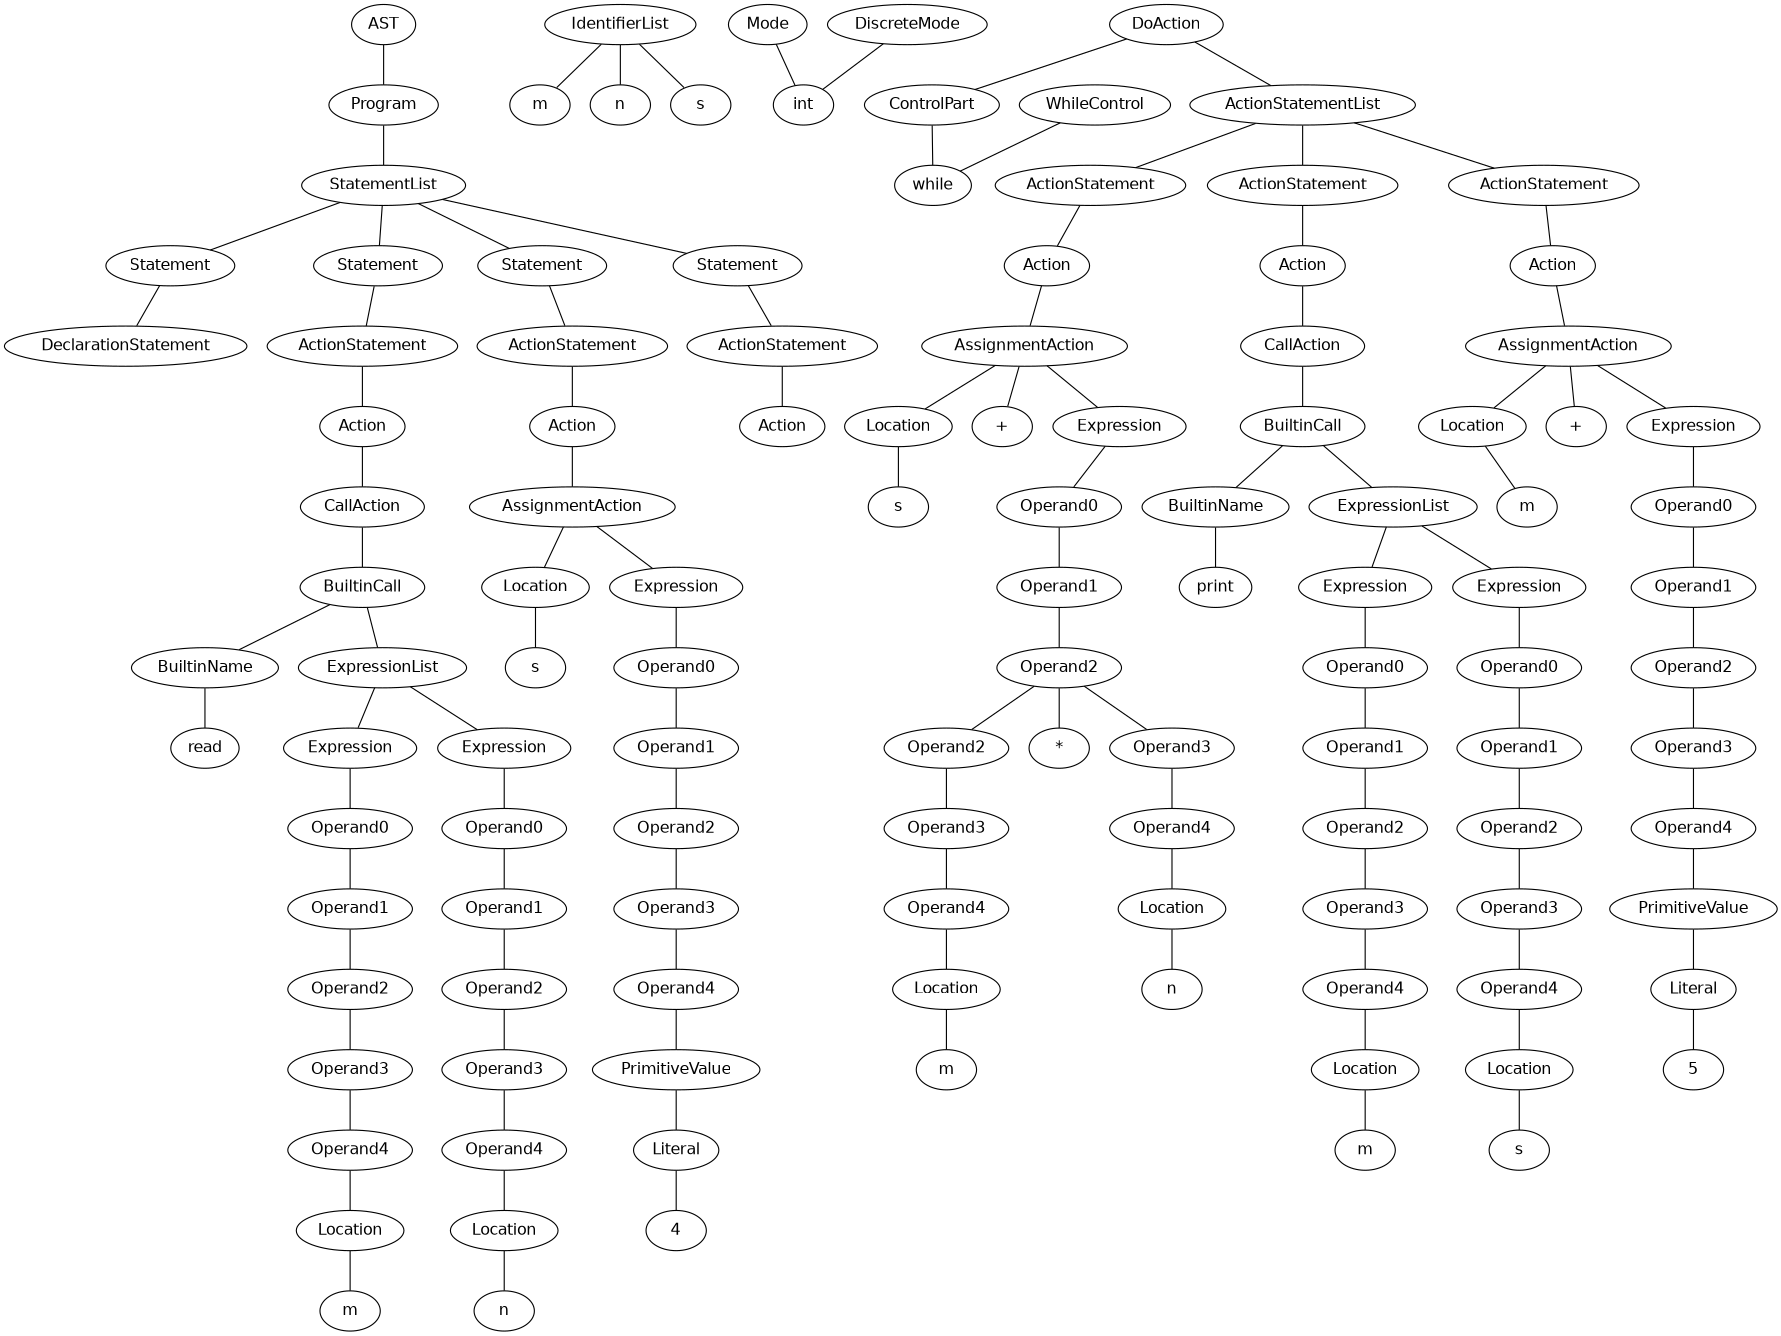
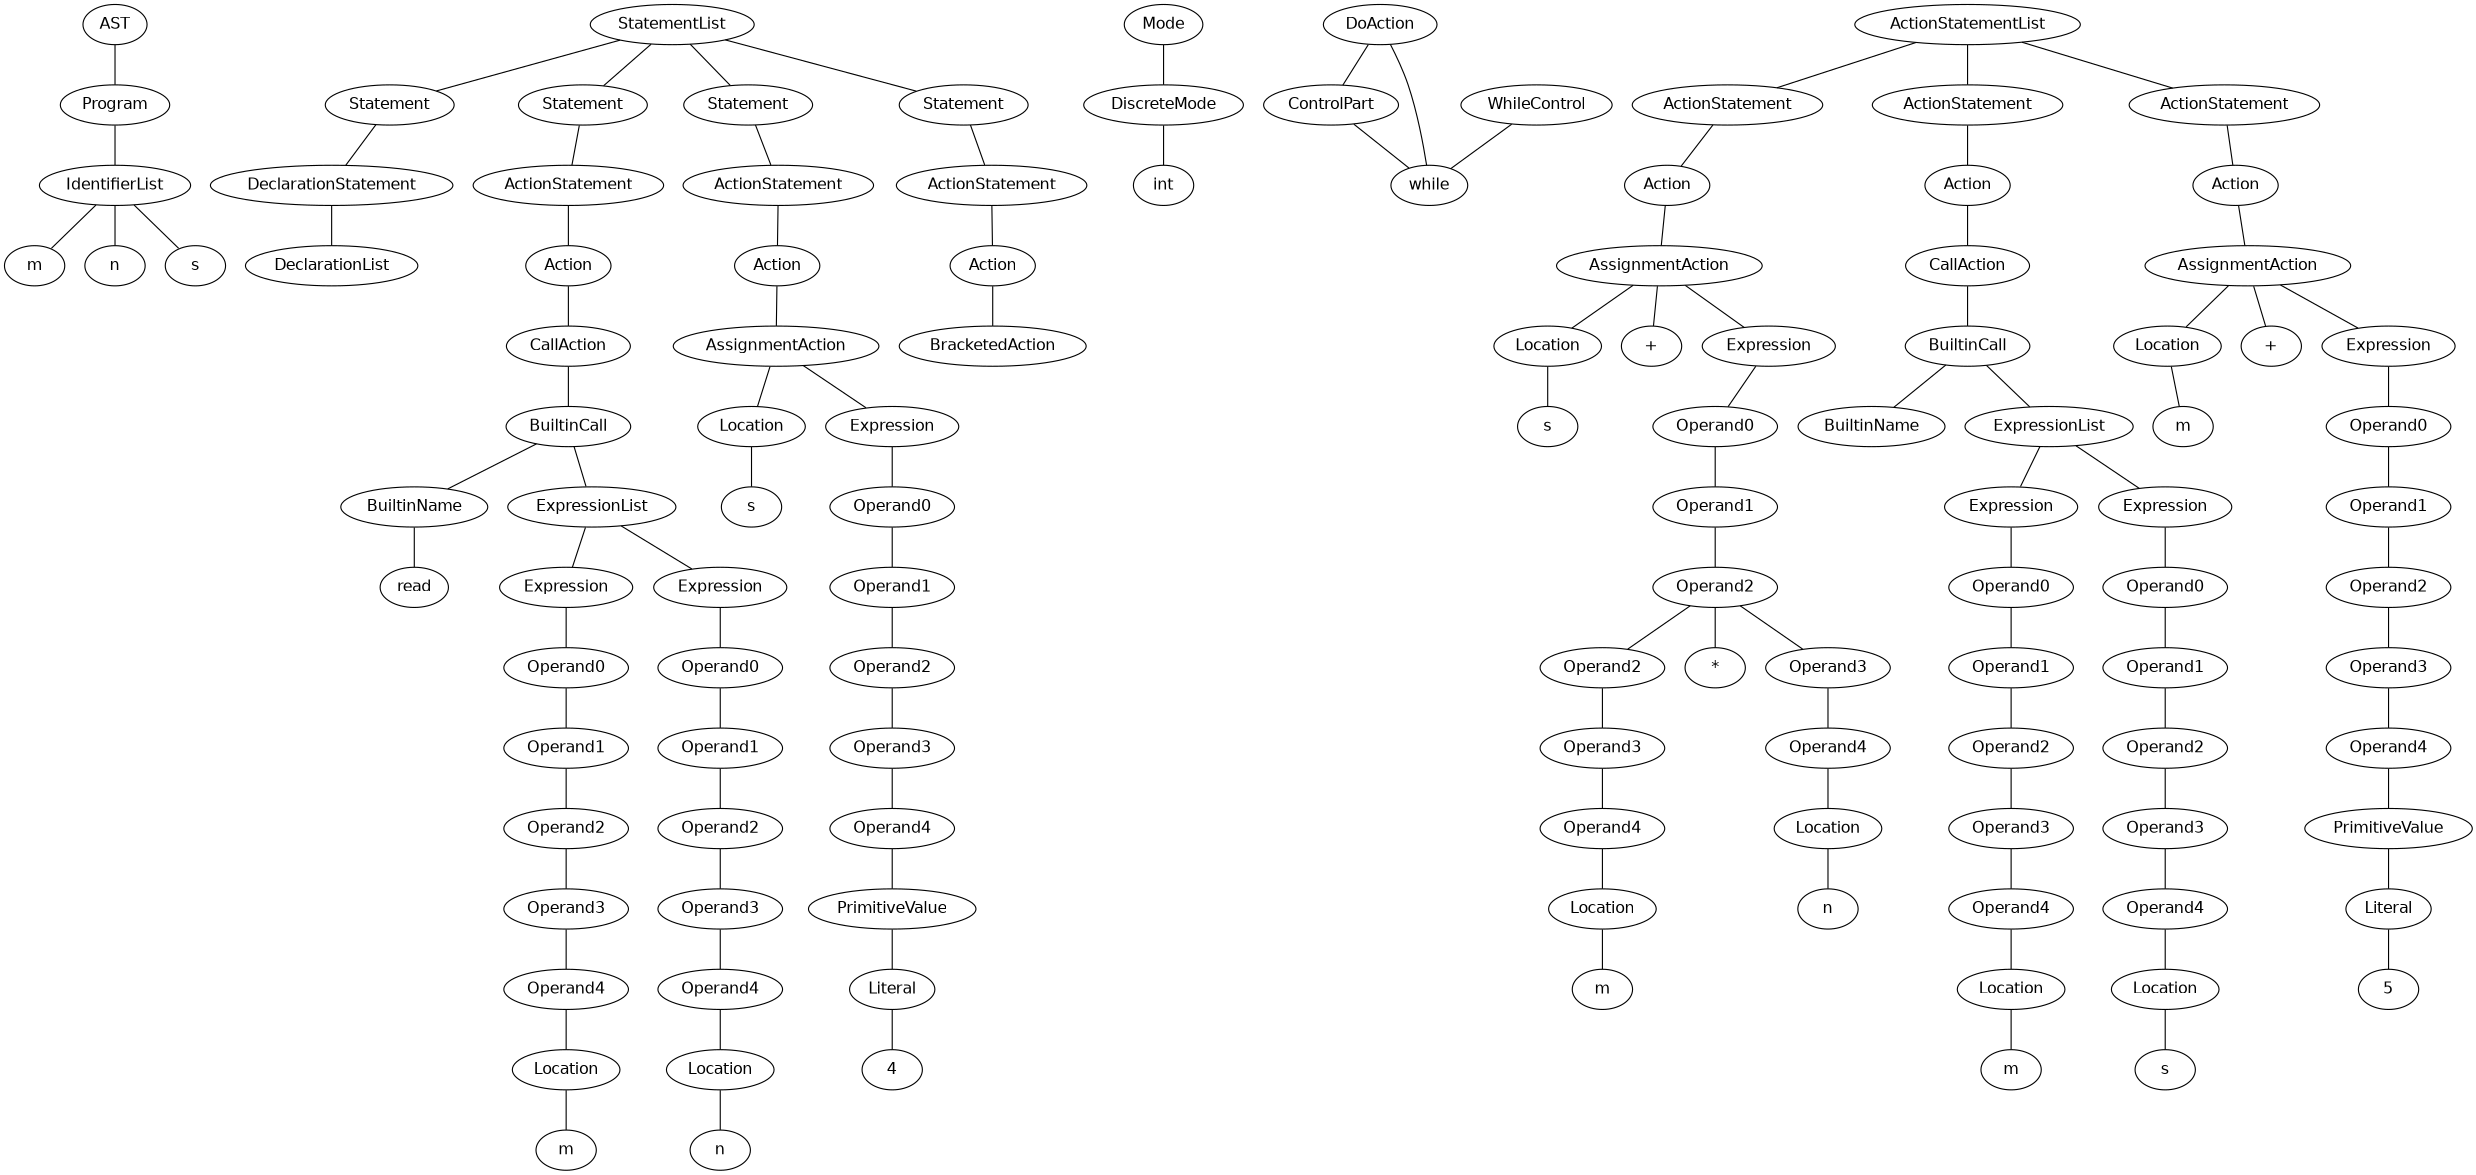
(1233, 64) -> (1414, 103)
(786, 65) -> (1164, 65)
(384, 145) -> (115, 145)
none -> (332, 266)
none -> (993, 346)
(1215, 587) -> none
